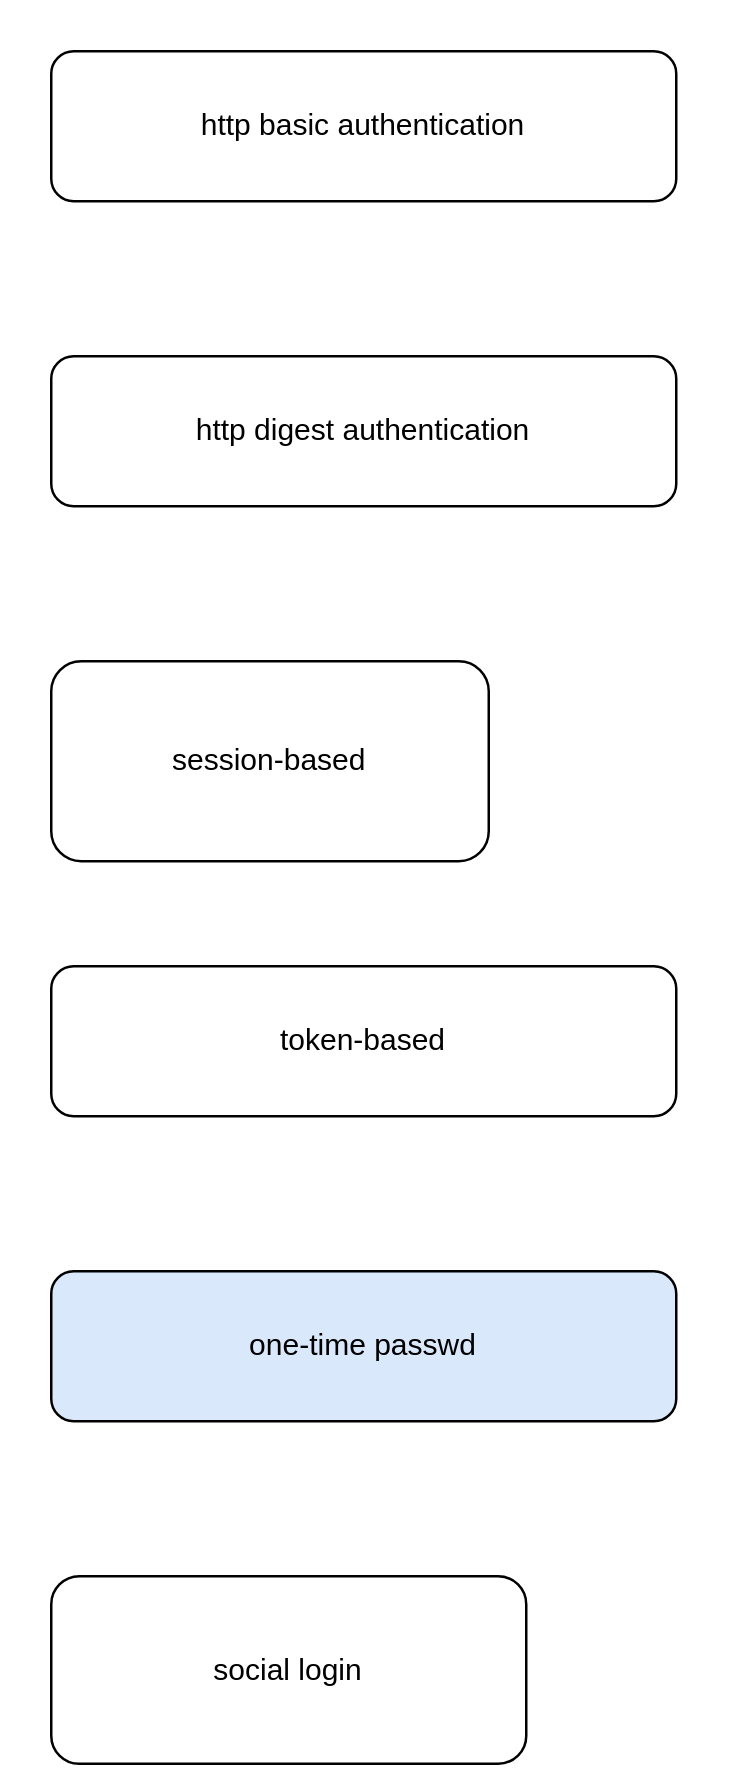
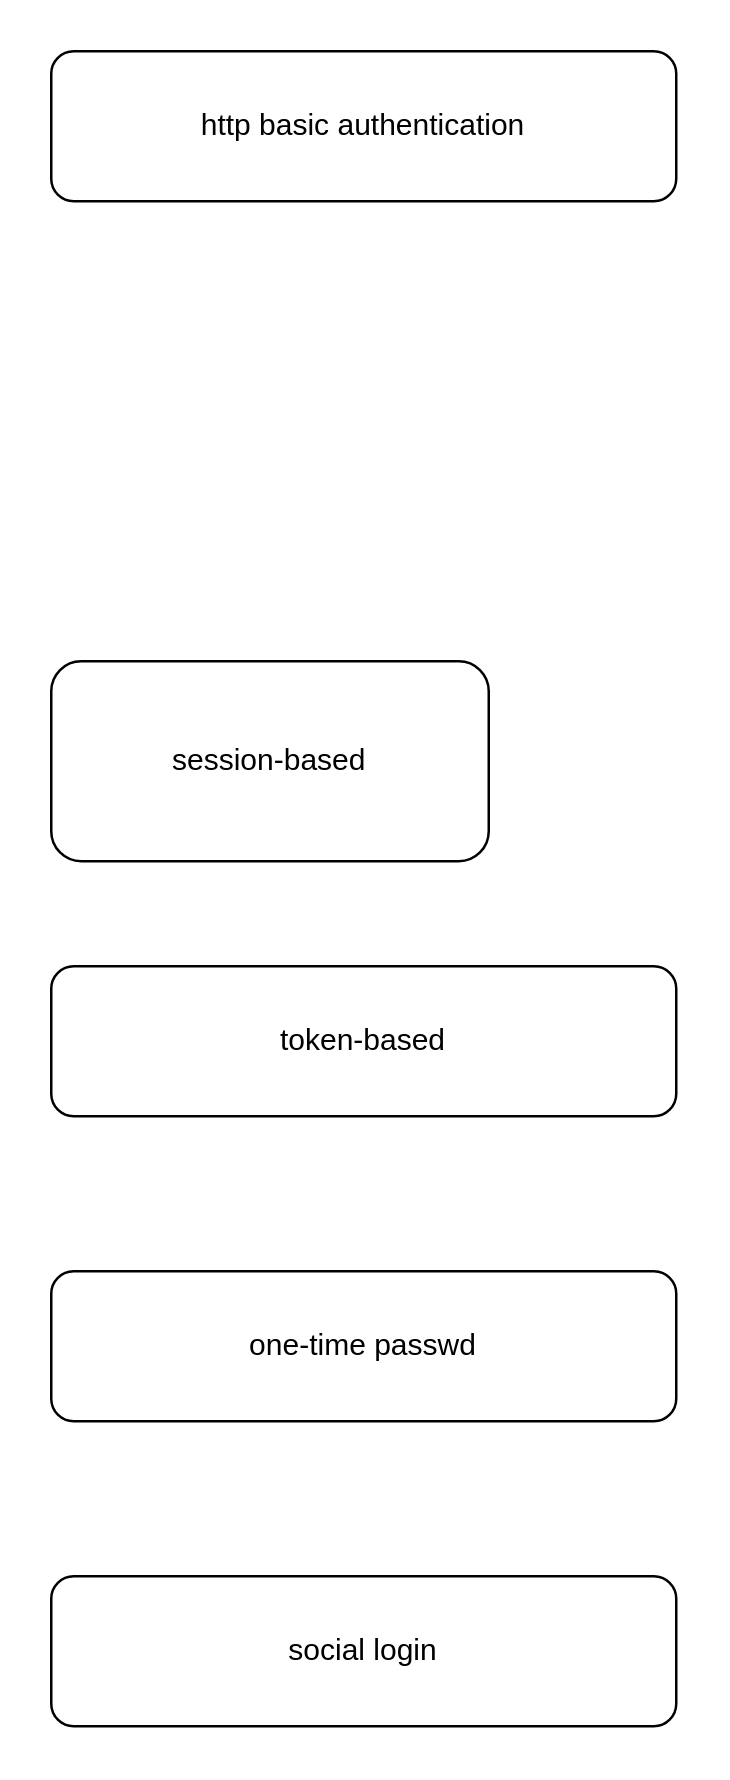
(364, 431) -> none
(364, 1346) -> (364, 1346)
(289, 1670) -> (364, 1651)
